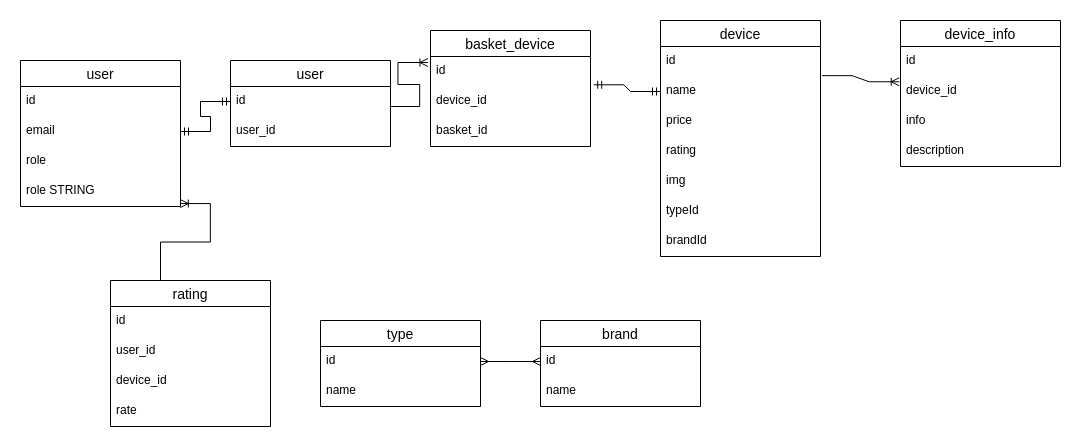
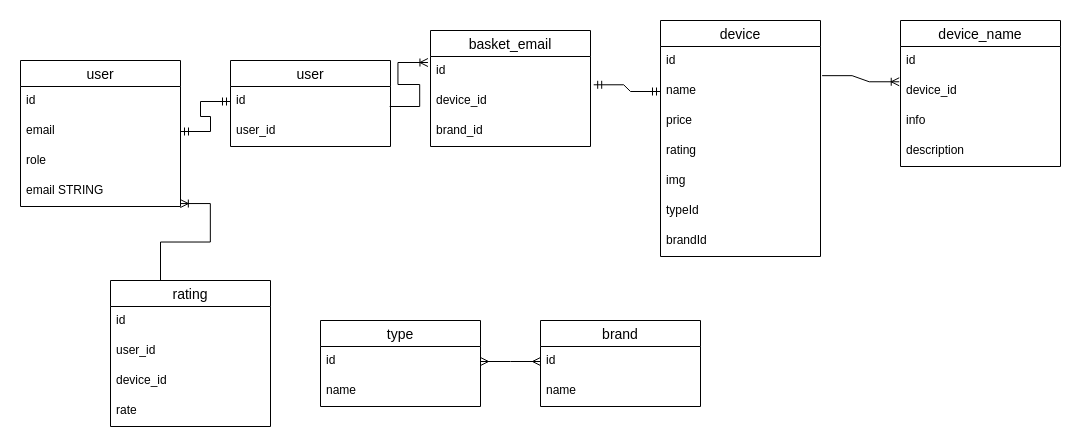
(980, 34) -> (980, 34)
(510, 44) -> (510, 44)
(465, 130) -> (461, 130)
(60, 190) -> (62, 190)
